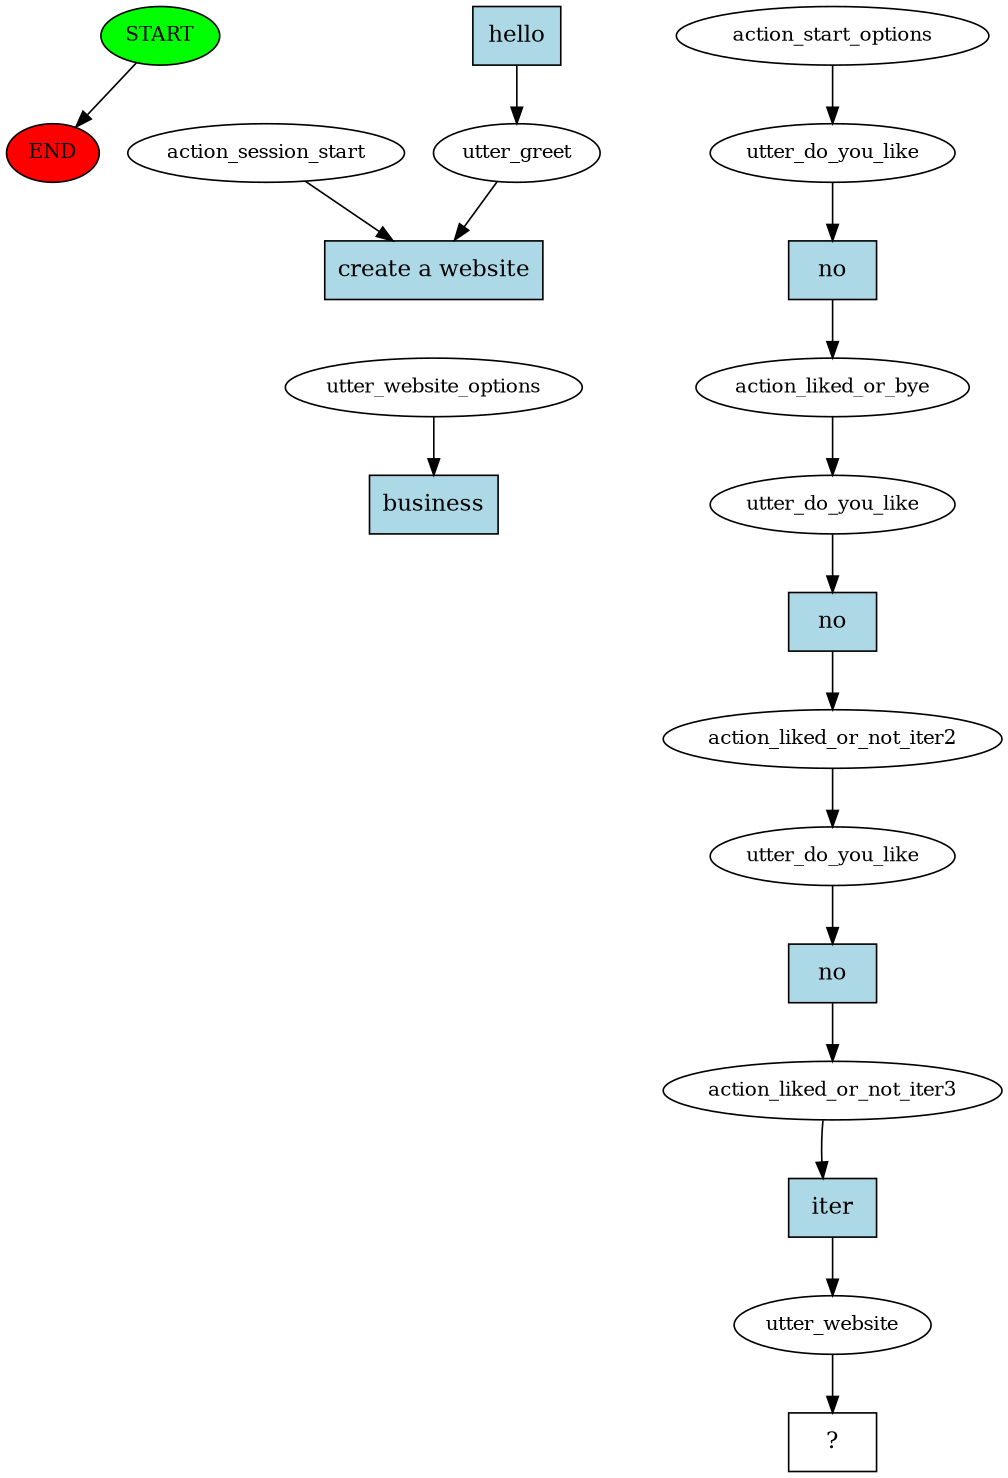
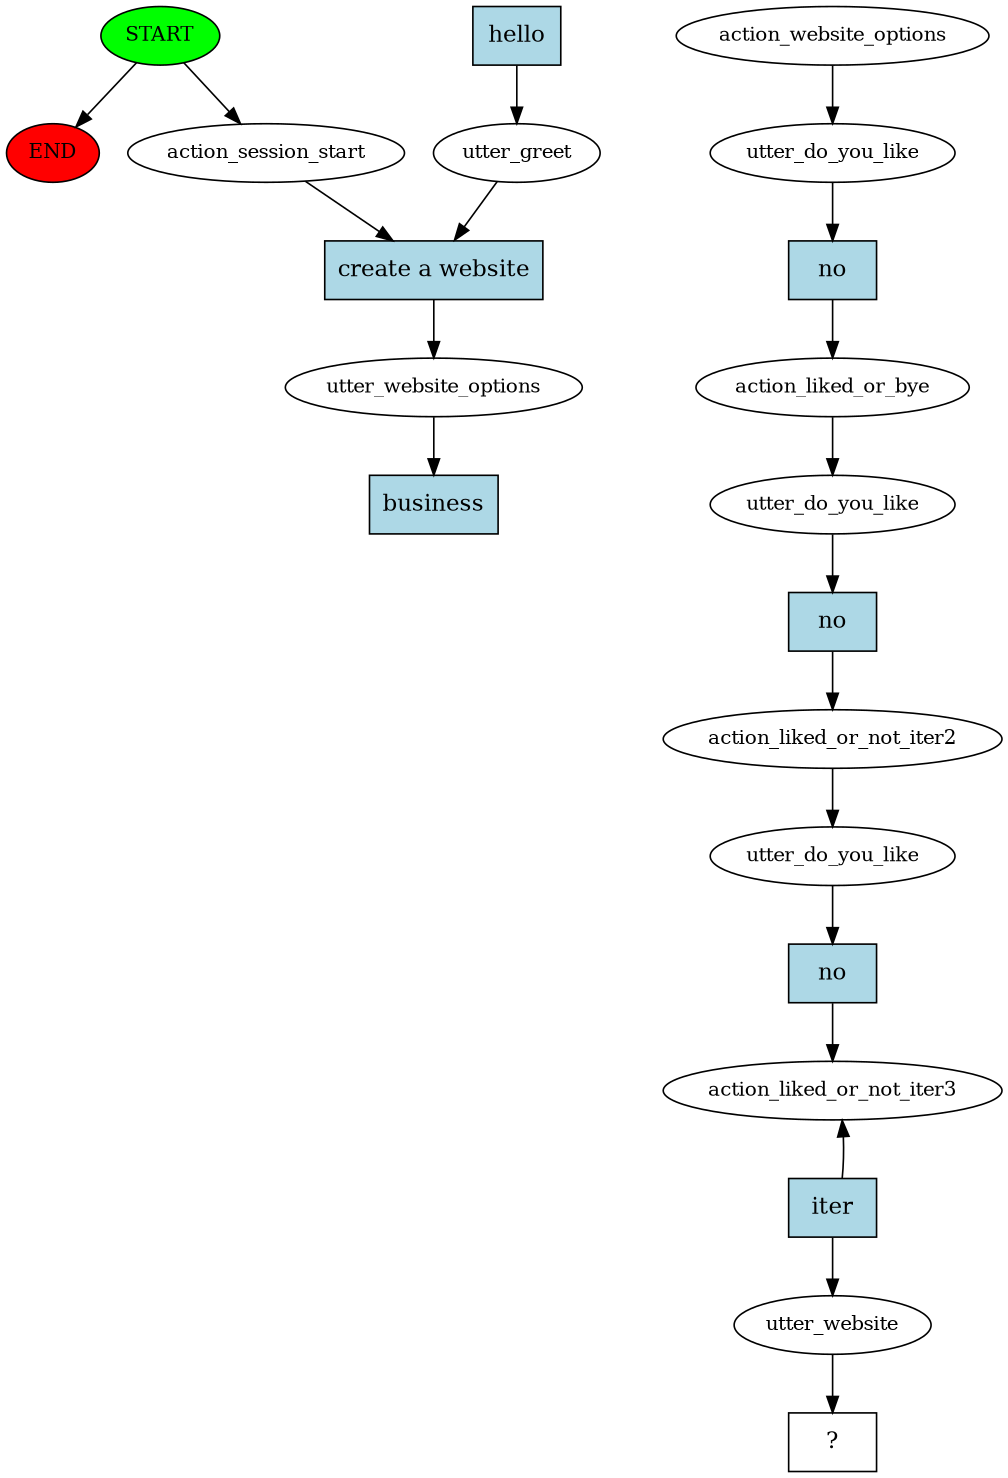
(833, 36) -> (833, 36)
none -> (207, 87)
none -> (434, 321)
(822, 1141) -> (843, 1158)
